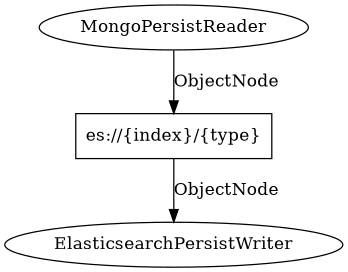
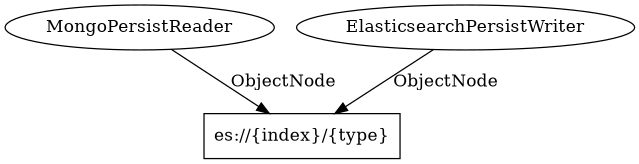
(174, 184) -> (389, 78)
